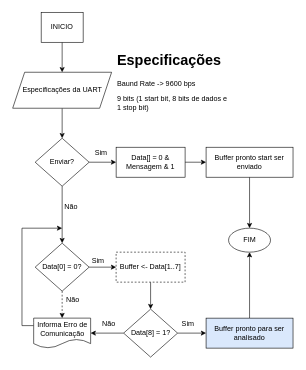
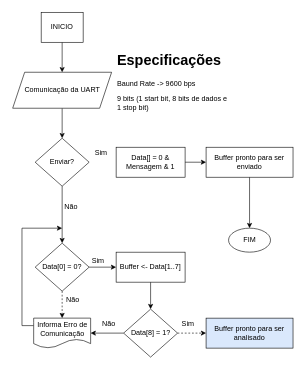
(62, 90) -> (62, 90)
(110, 162) -> none
(250, 162) -> (250, 162)
(151, 267) -> (151, 267)
(250, 287) -> none
(190, 333) -> (190, 333)
